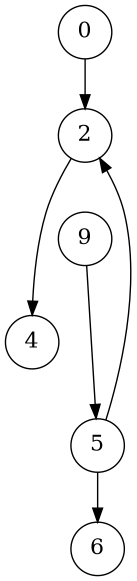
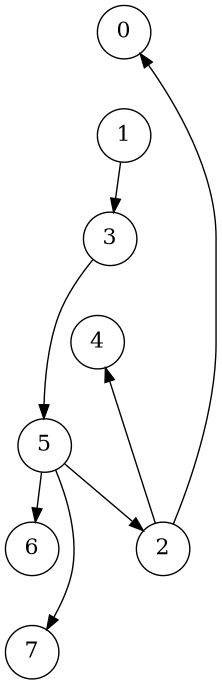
(85, 77) -> (216, 290)
none -> (124, 136)
(85, 239) -> (110, 239)
none -> (32, 652)
